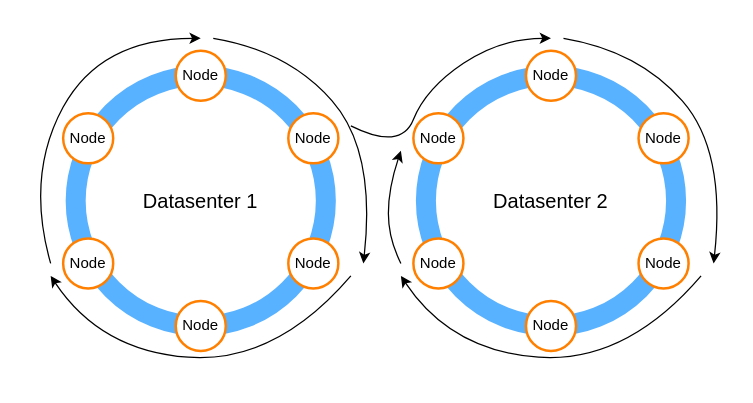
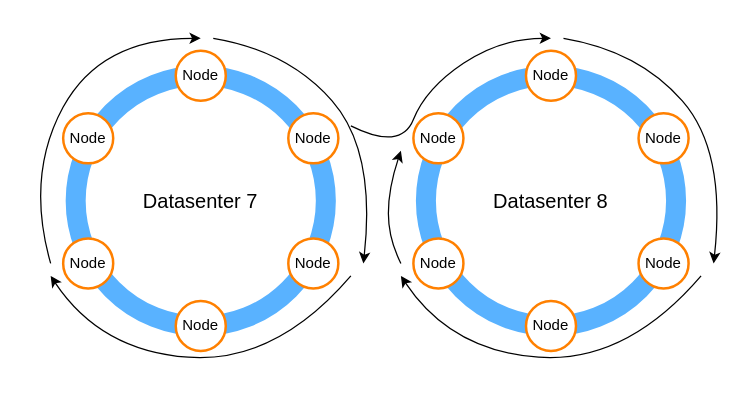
(201, 201) -> (201, 201)
(551, 201) -> (551, 201)
